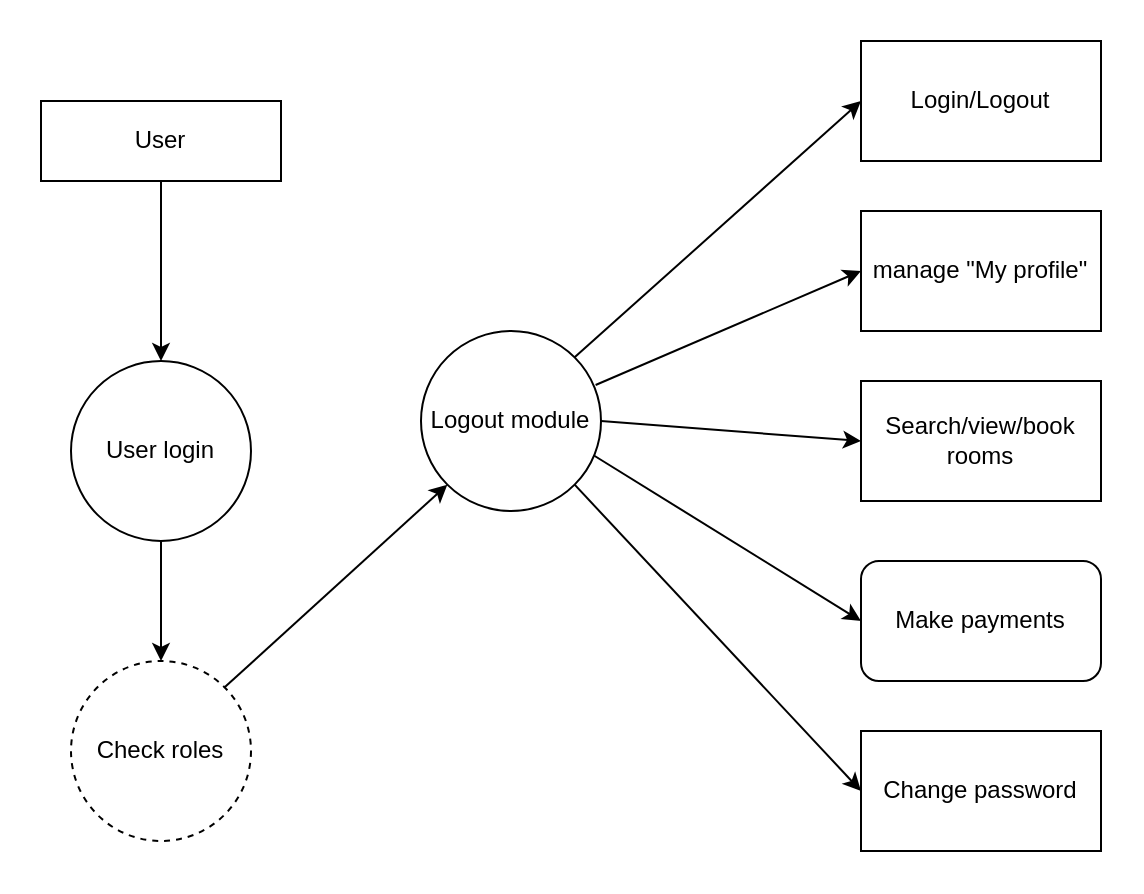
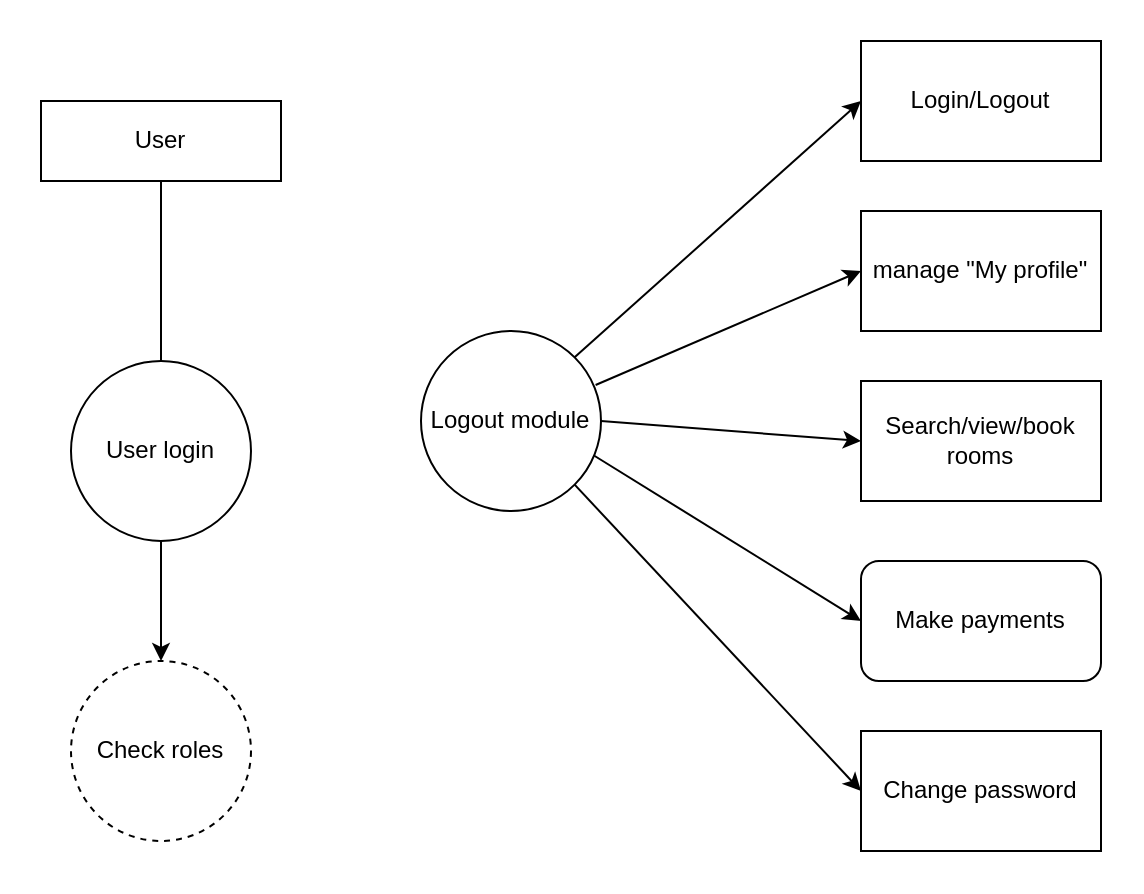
(161, 346) -> (161, 351)
(331, 590) -> none
